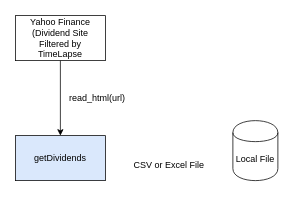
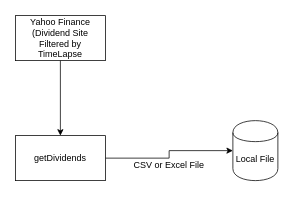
(102, 98) -> none
none -> (198, 150)
(60, 158) -> (60, 158)
